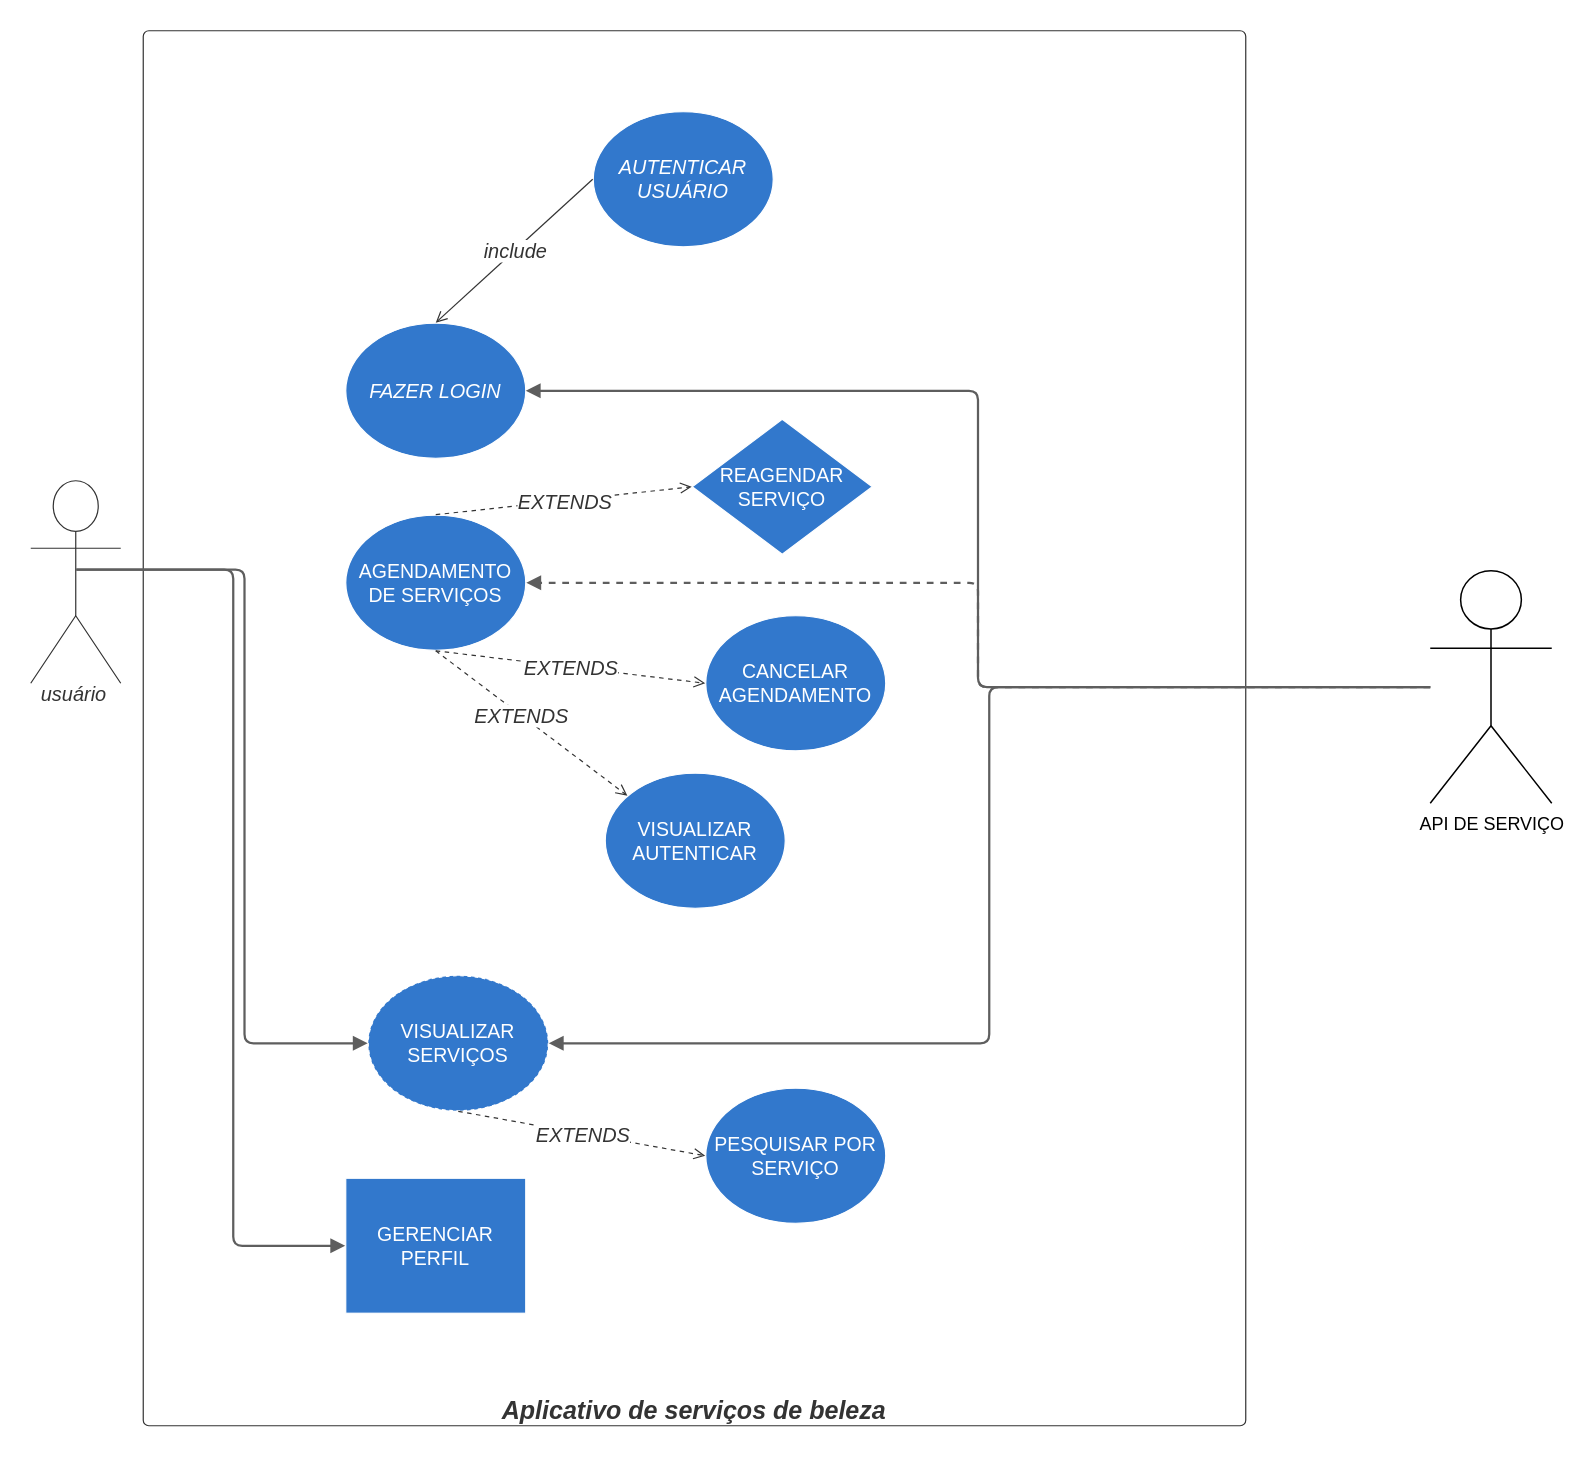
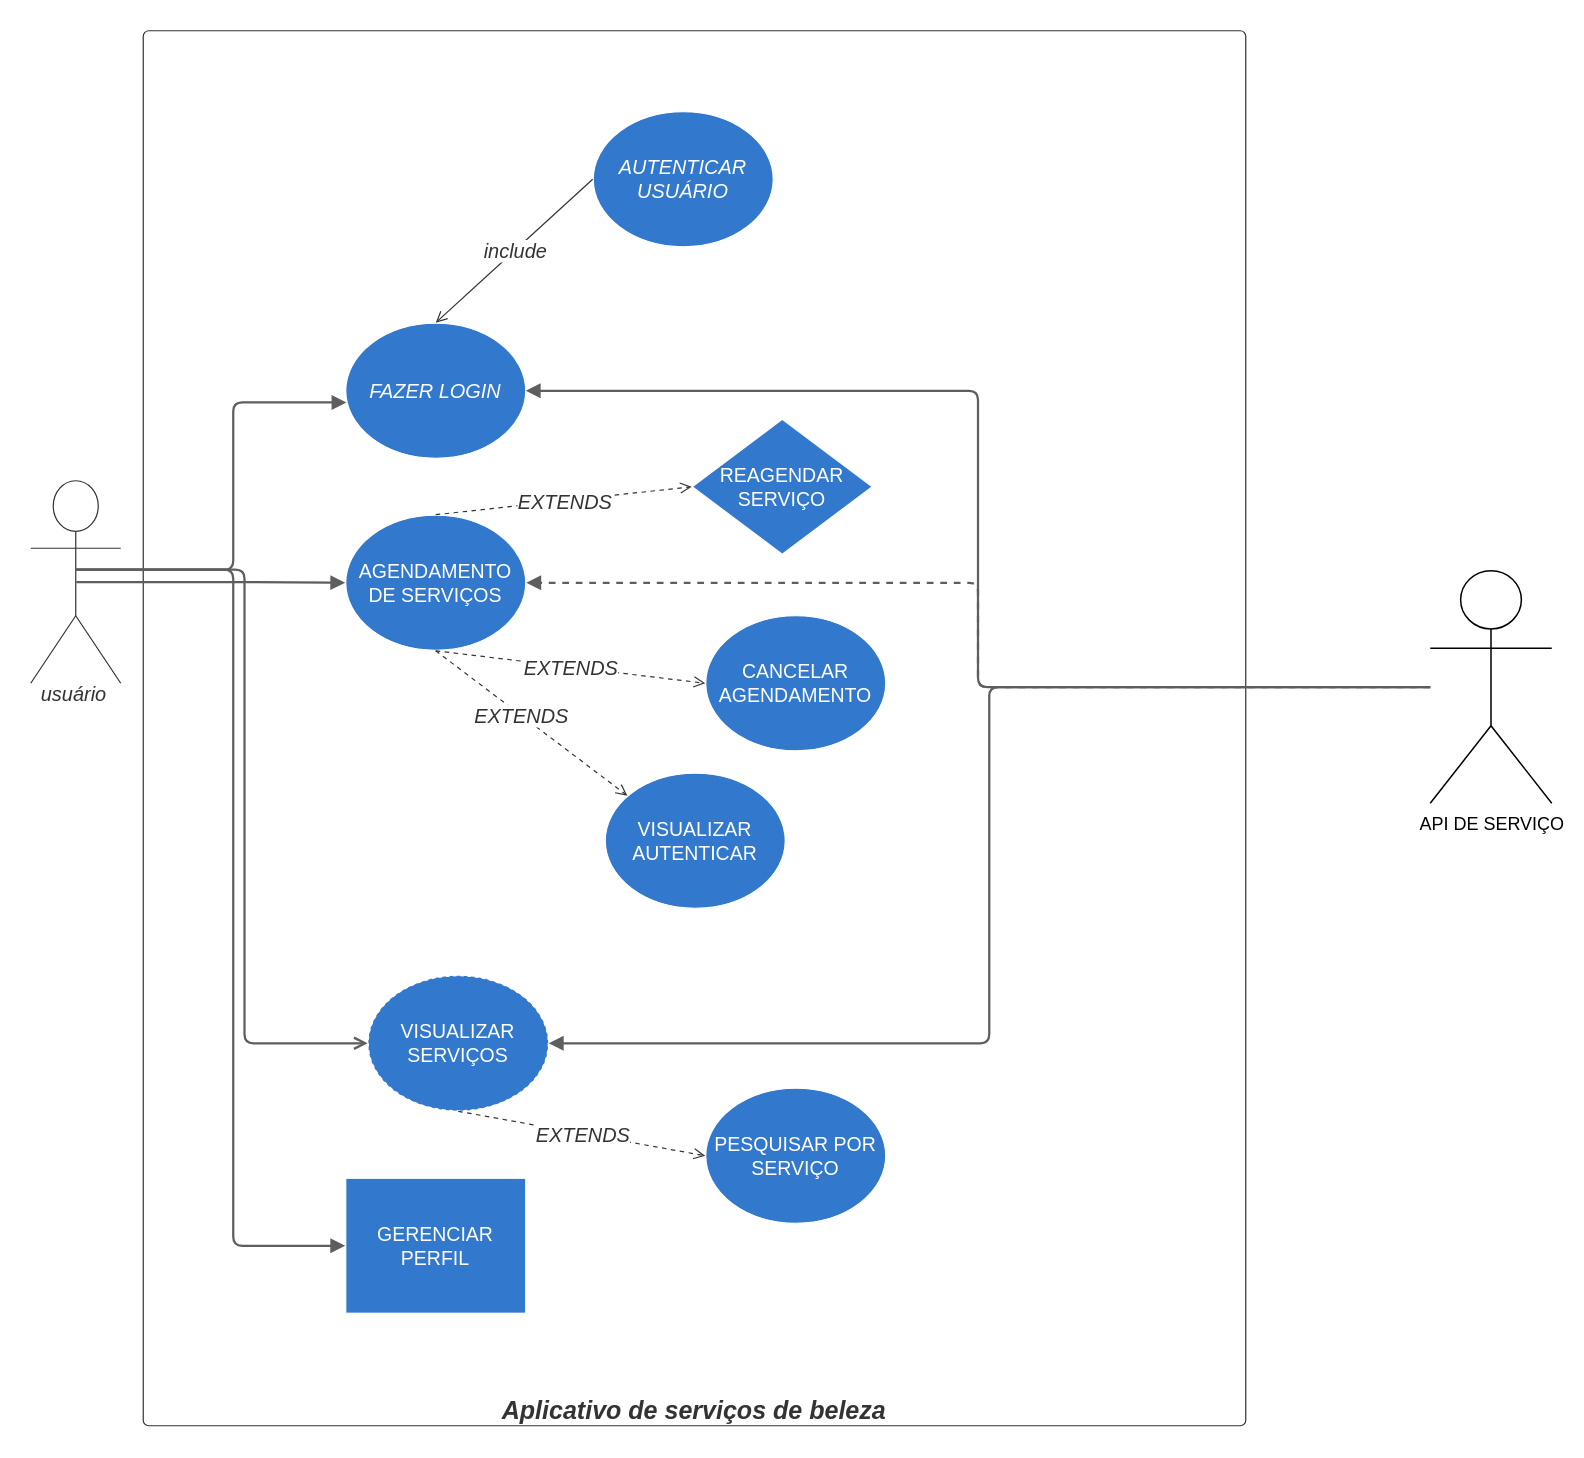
none -> (233, 438)
none -> (201, 582)
(352, 1043) -> (355, 1043)
